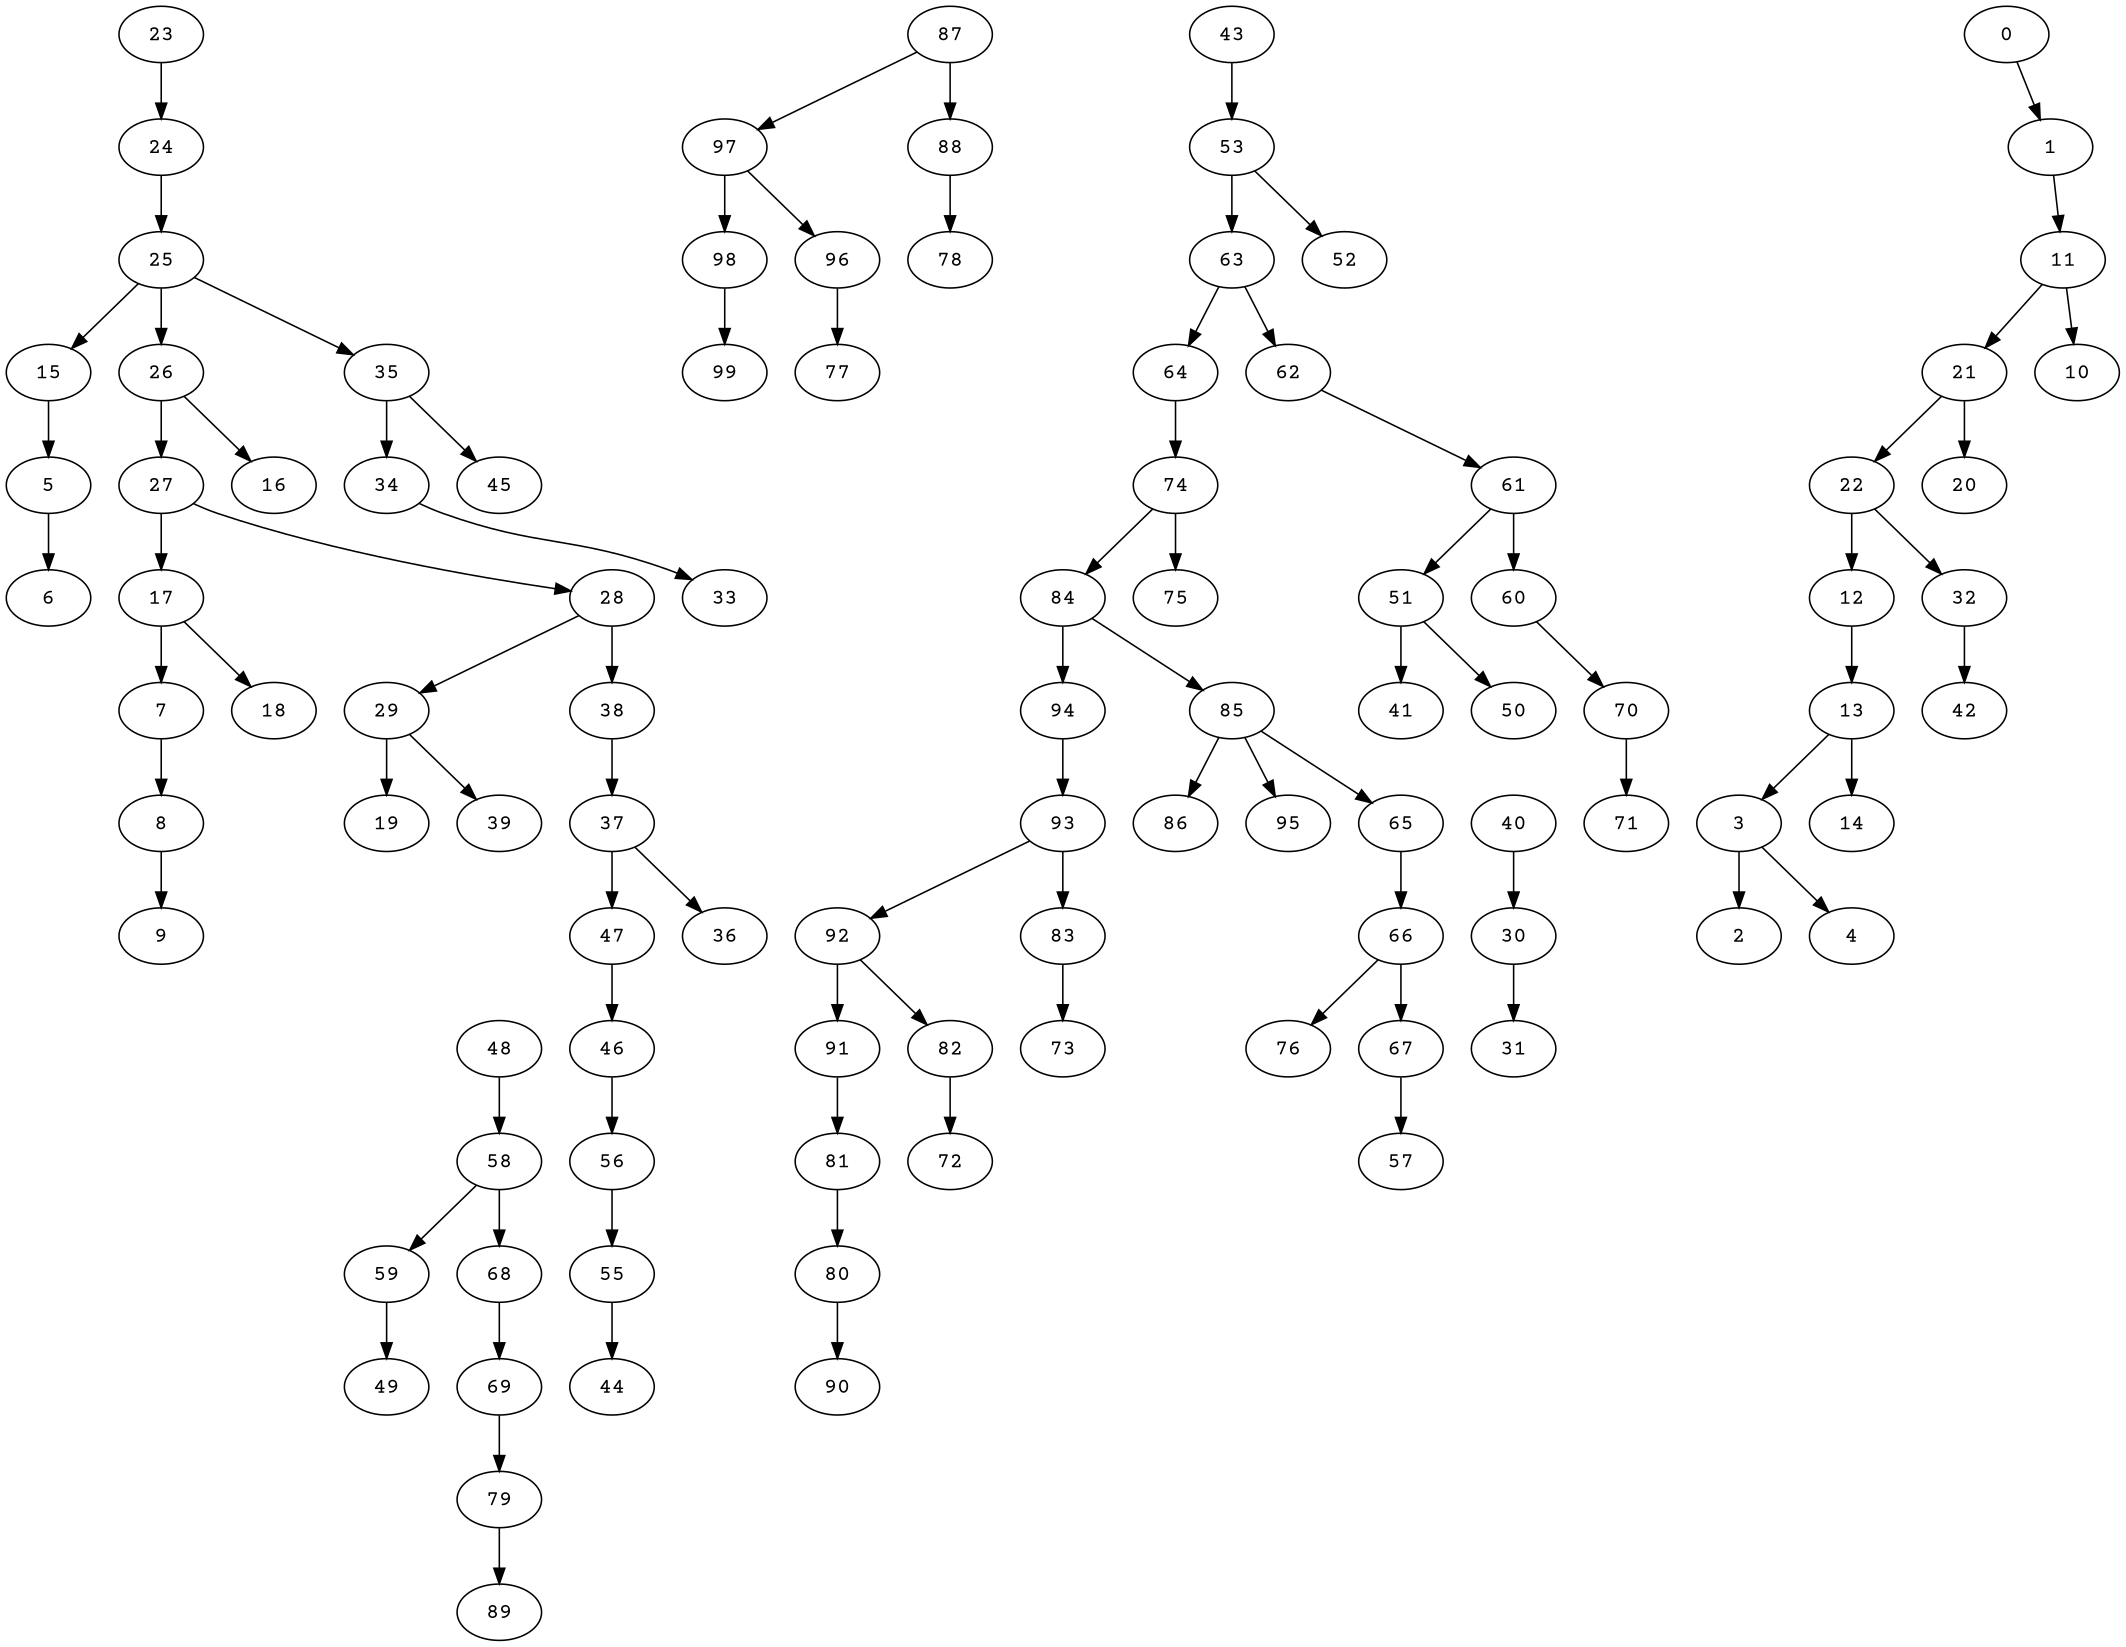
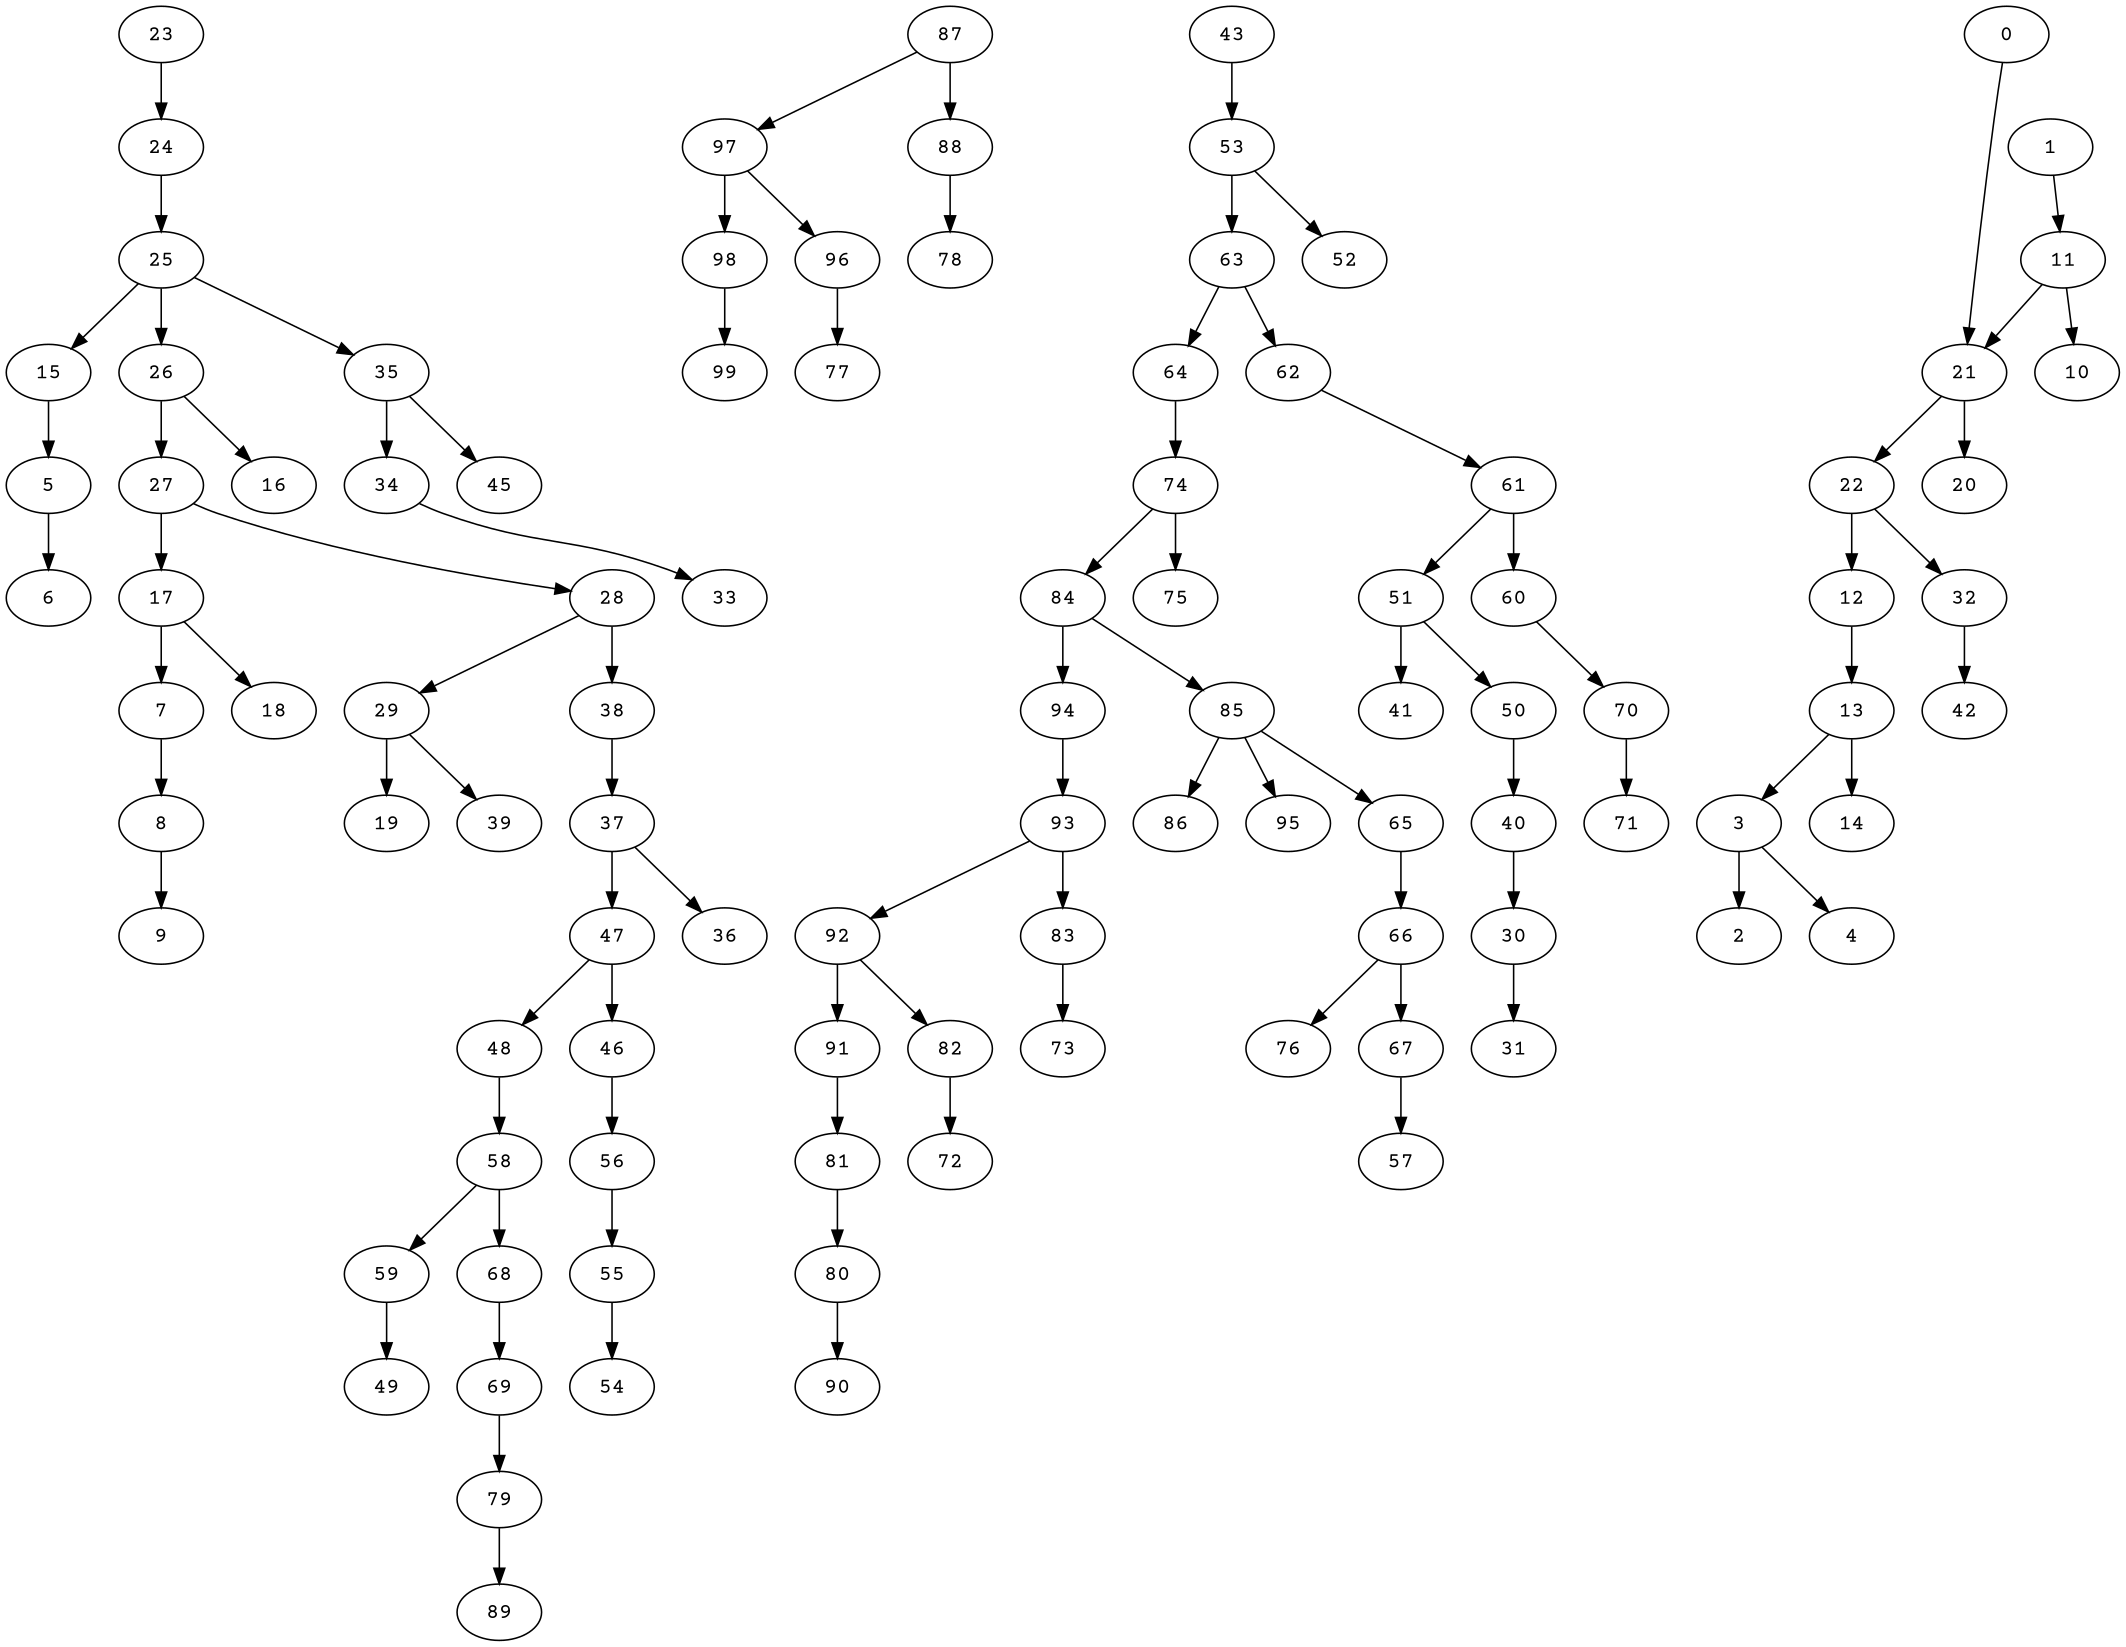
(2026, 83) -> (1984, 195)
none -> (1514, 759)
none -> (561, 987)
(612, 1387) -> (612, 1387)
